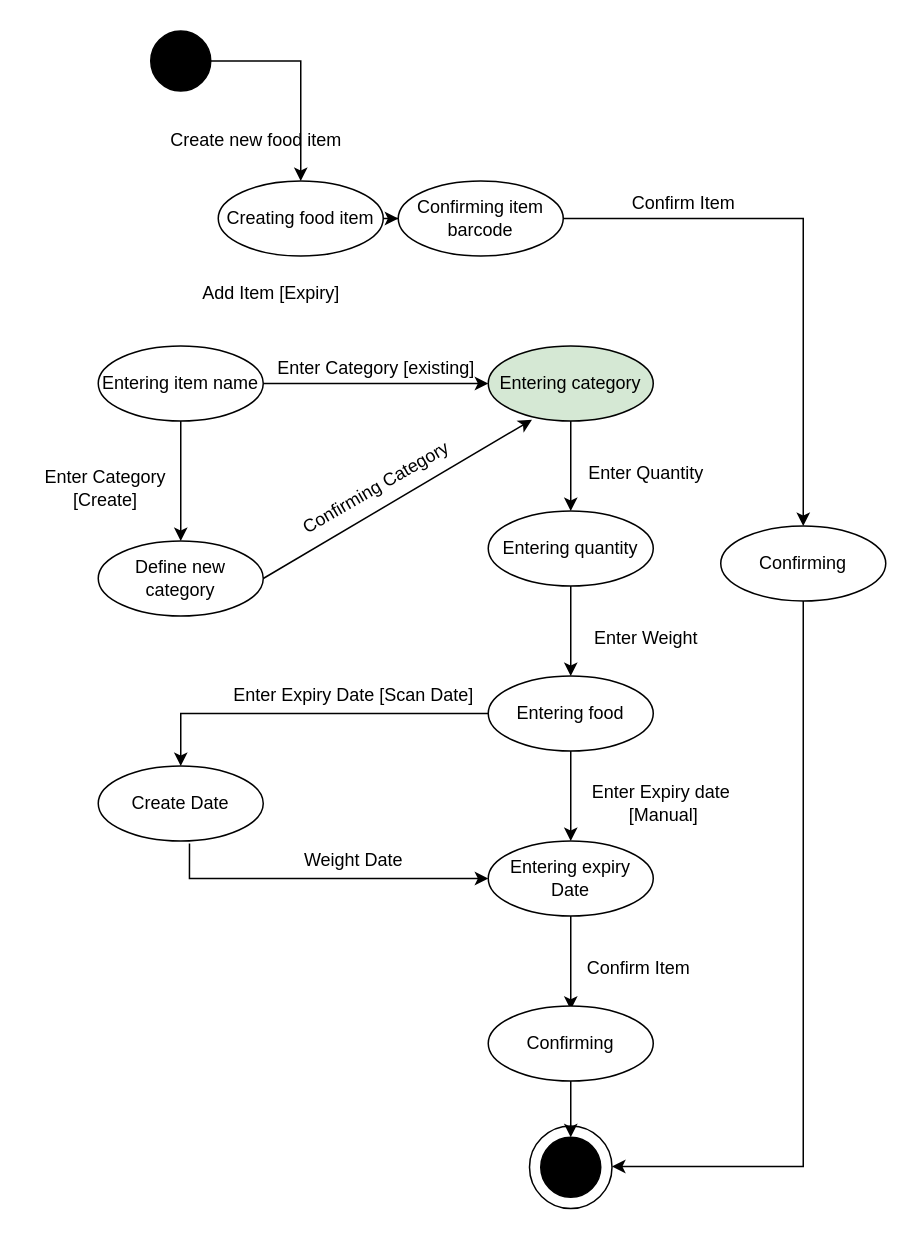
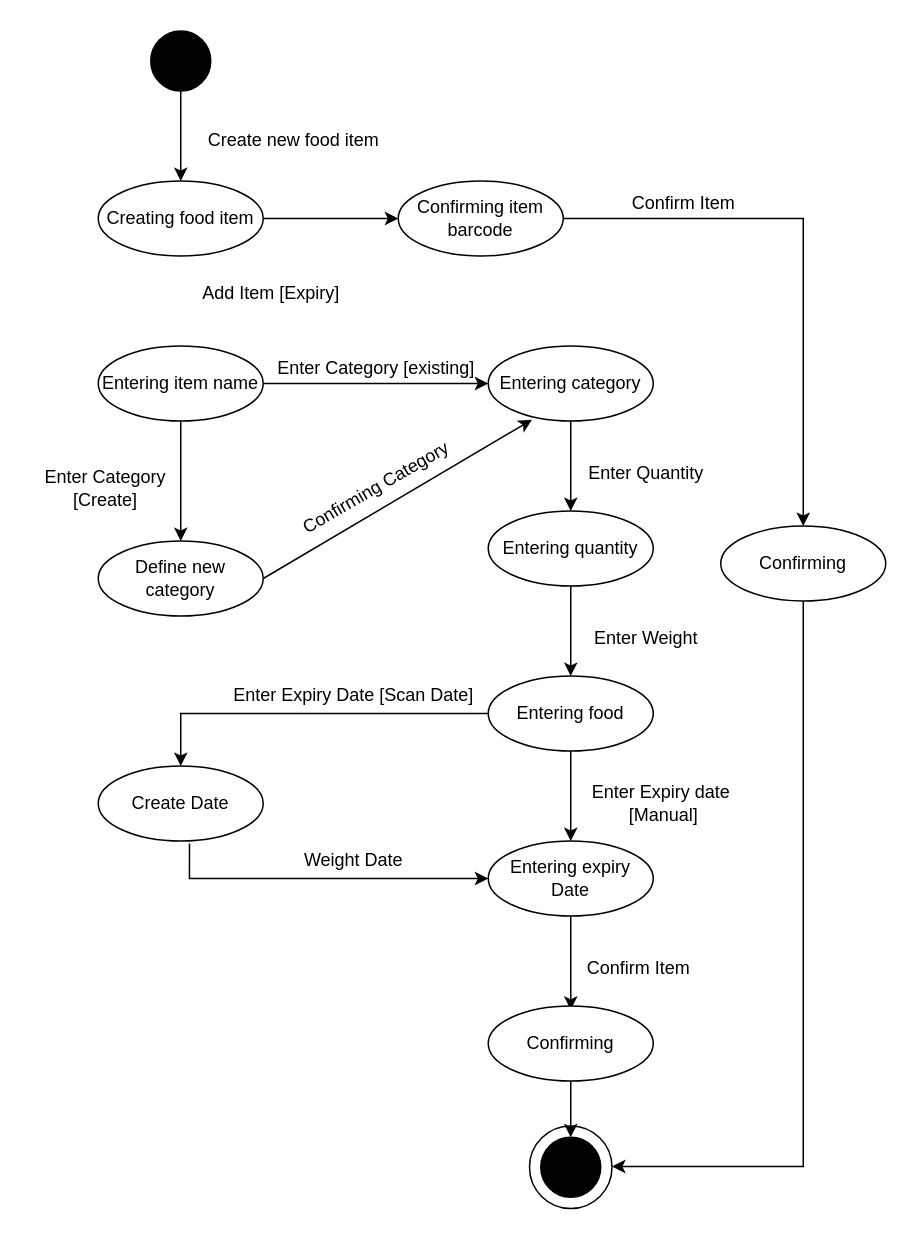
(256, 140) -> (293, 140)
(301, 218) -> (181, 218)
(571, 383) -> (571, 383)
